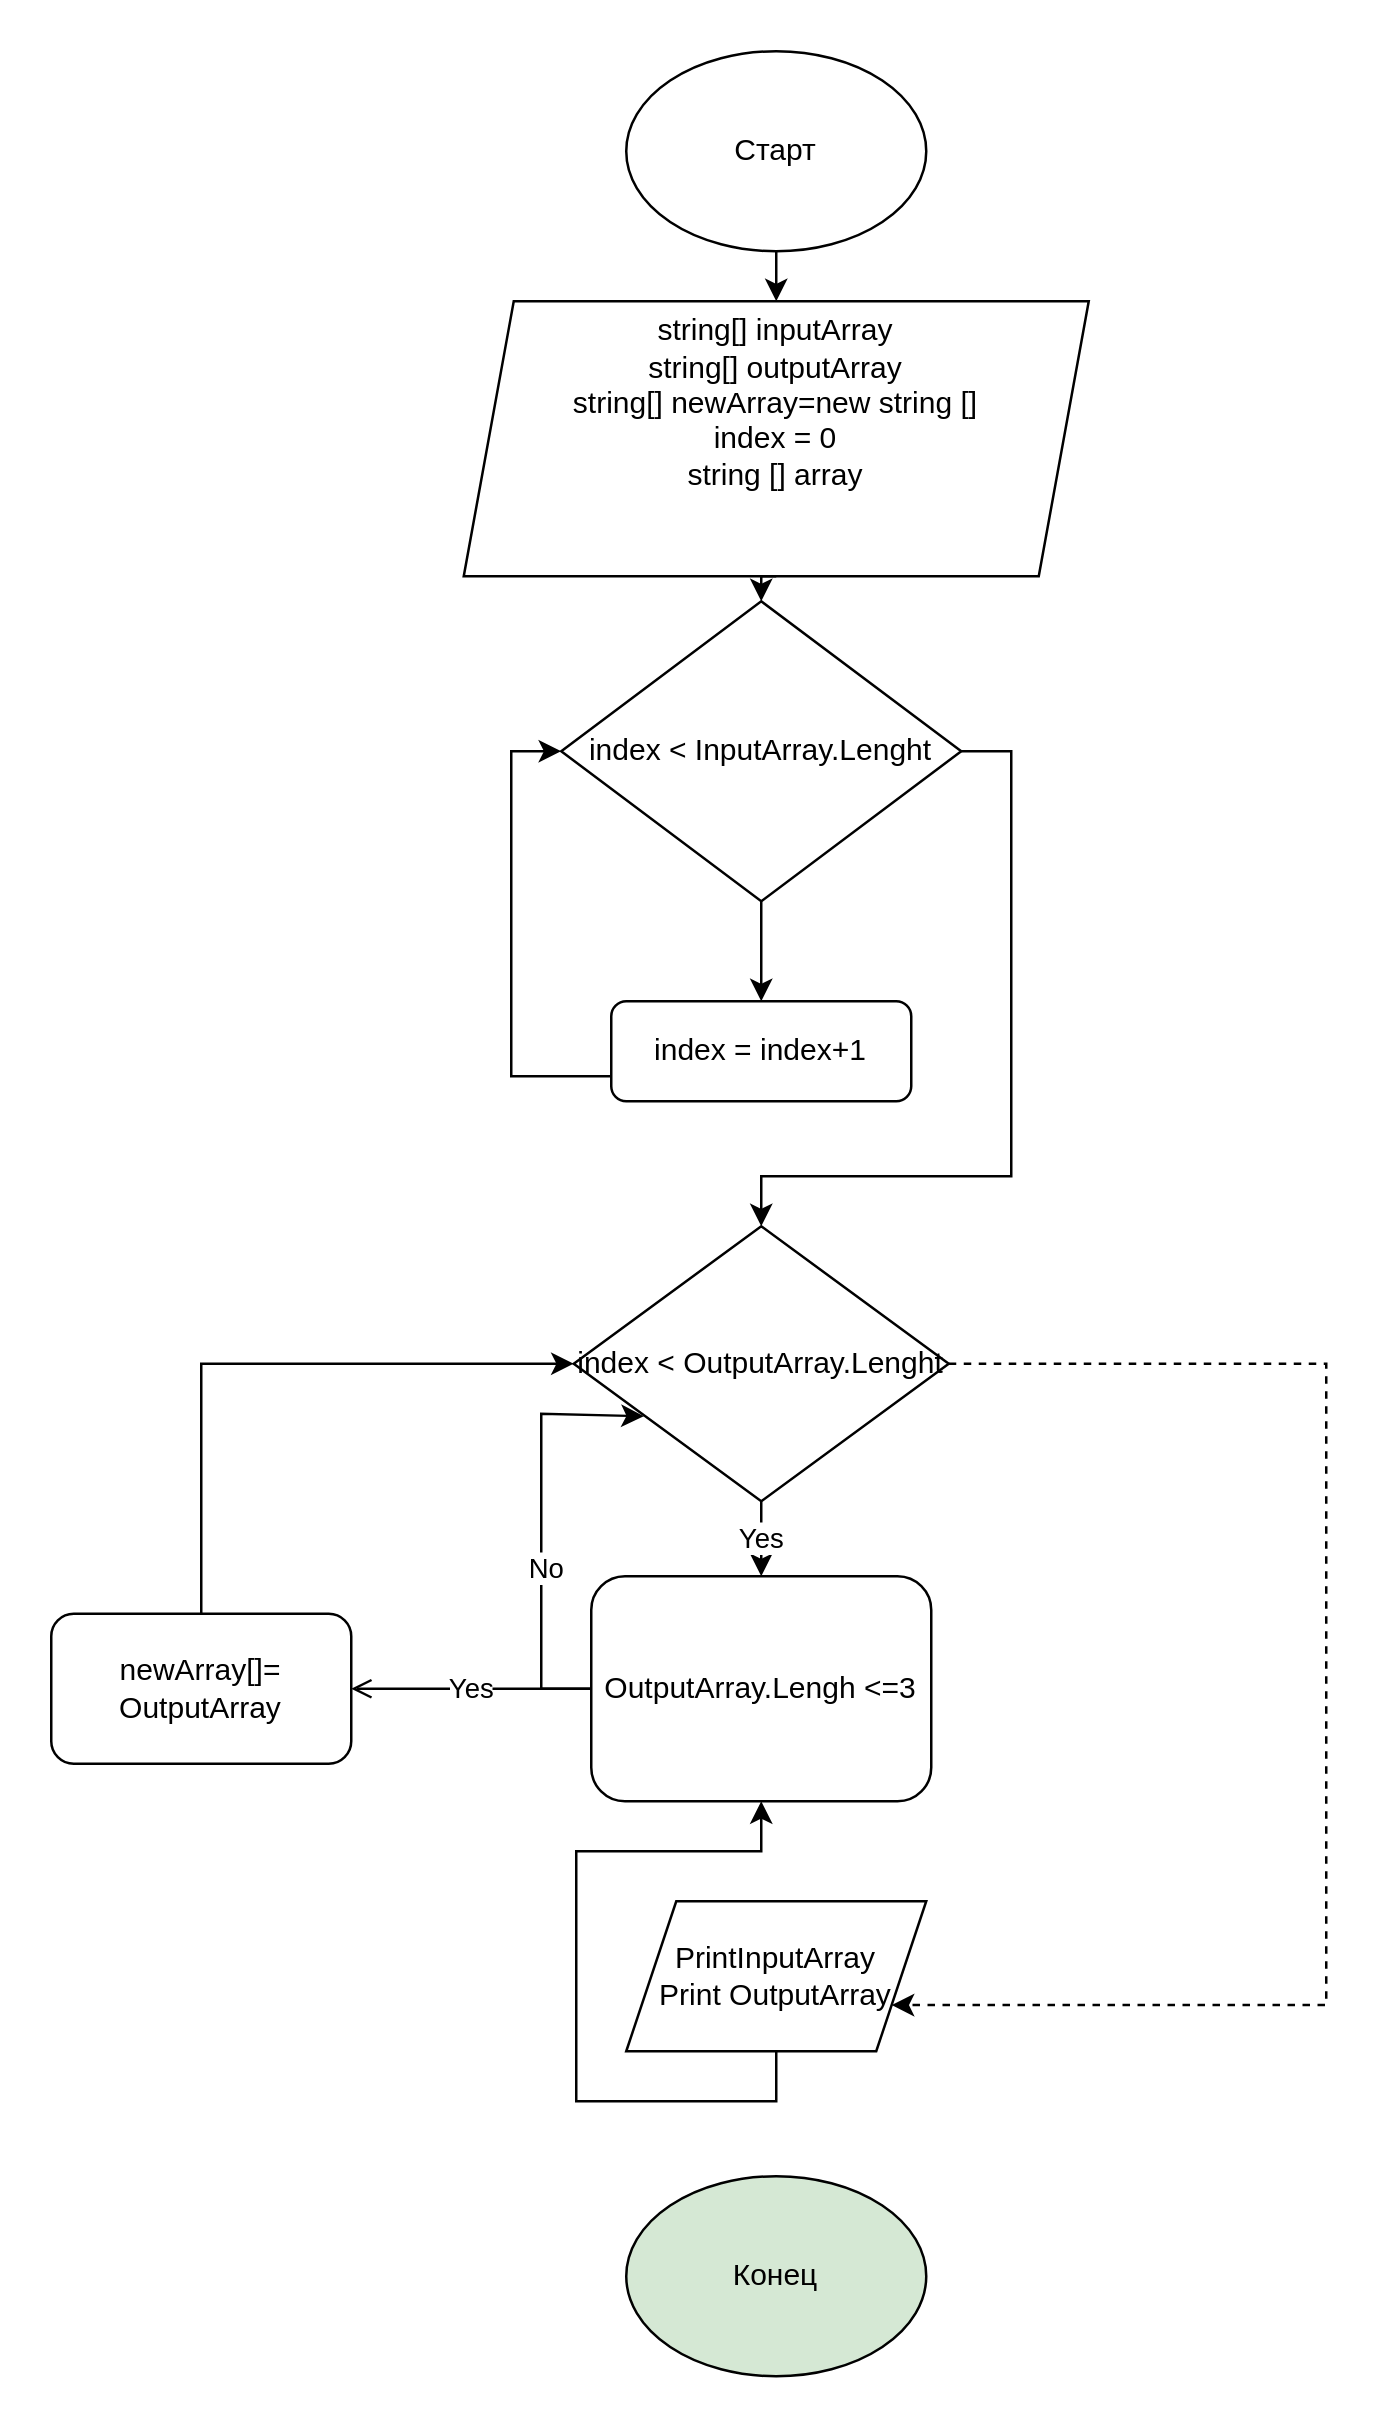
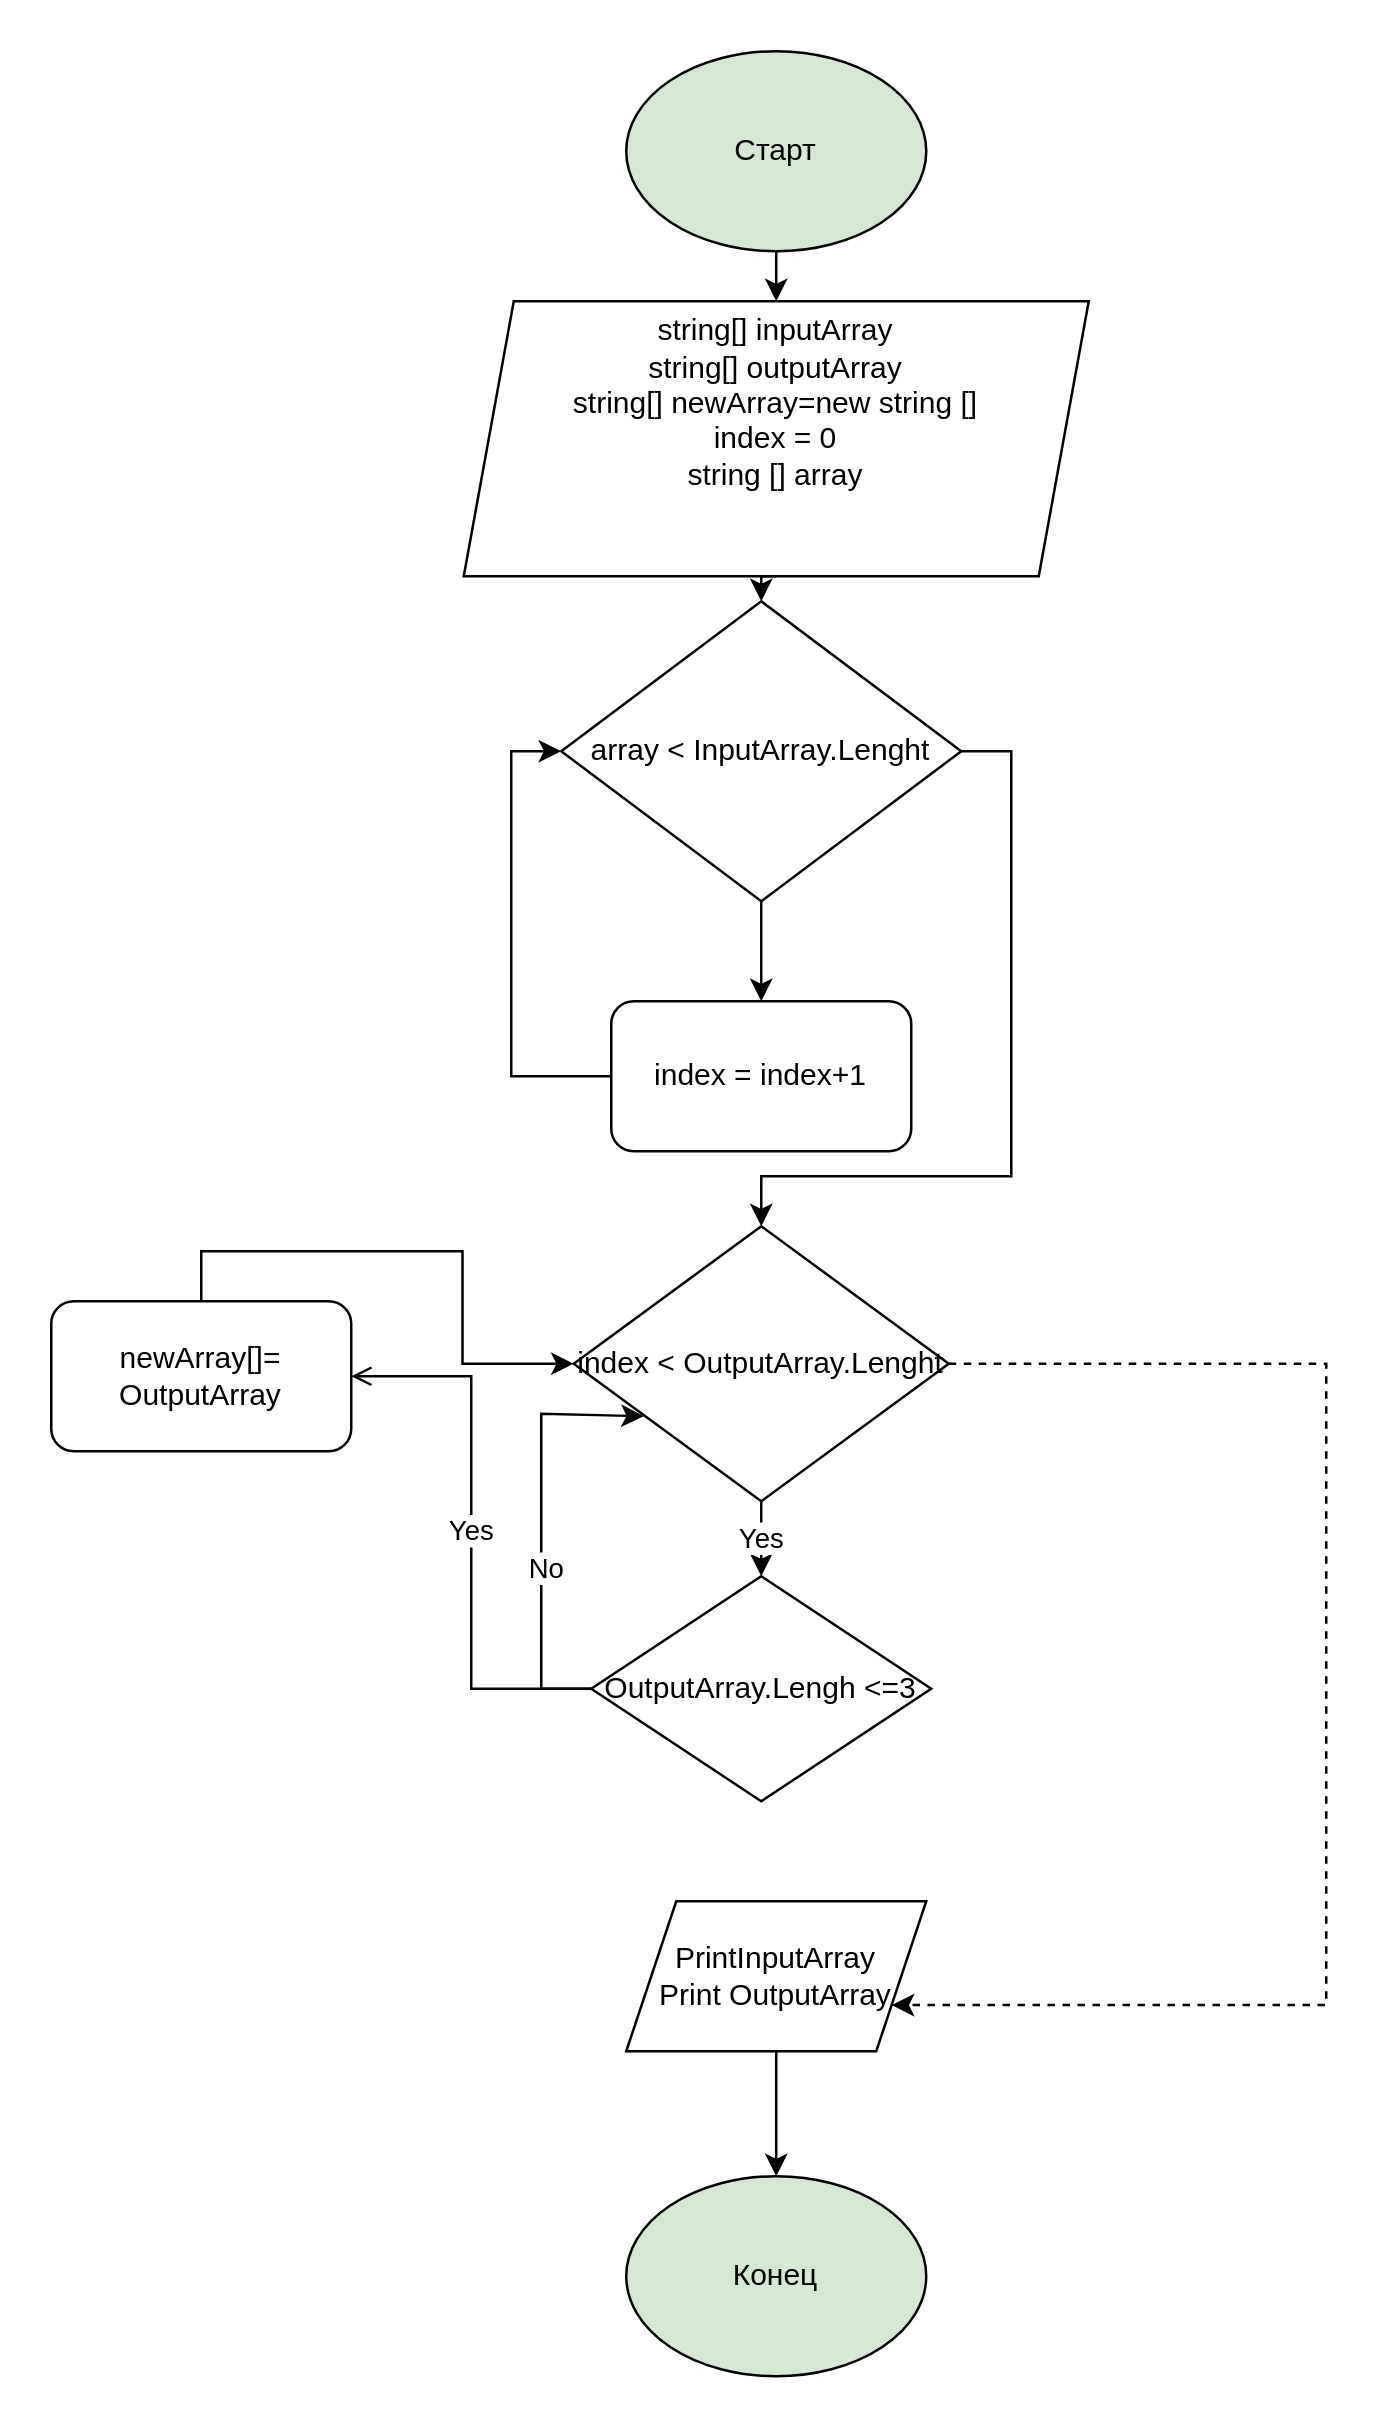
(776, 151) -> (776, 151)
(761, 751) -> (761, 751)
(761, 1051) -> (761, 1076)
(201, 1689) -> (201, 1376)
(761, 1689) -> (761, 1689)
(576, 1968) -> (776, 2129)
